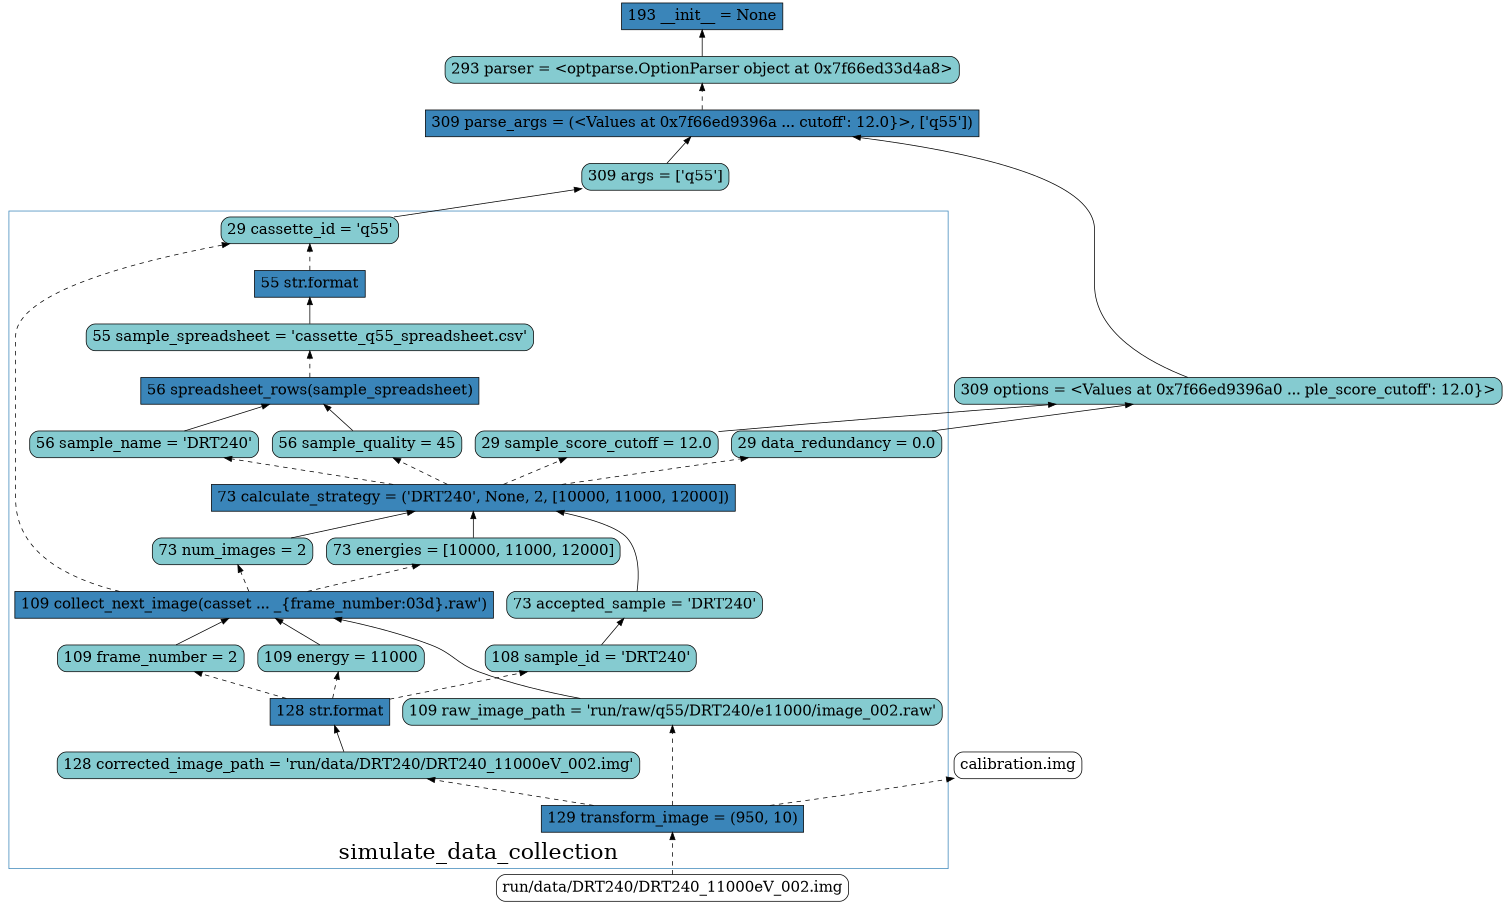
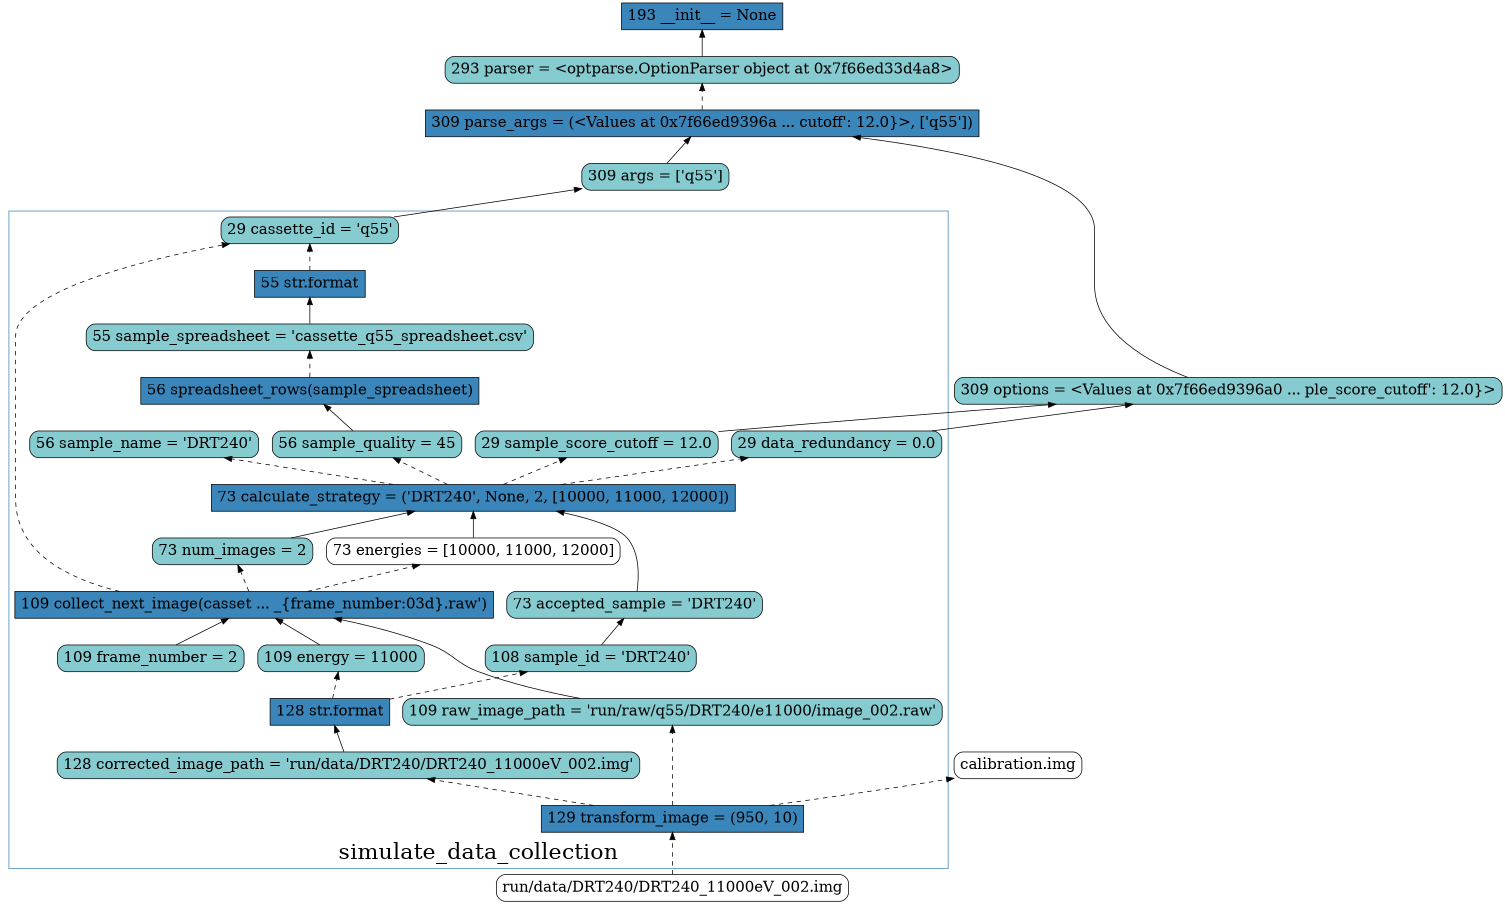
(223, 419) -> none
(473, 551) -> (473, 551)
(244, 686) -> none
